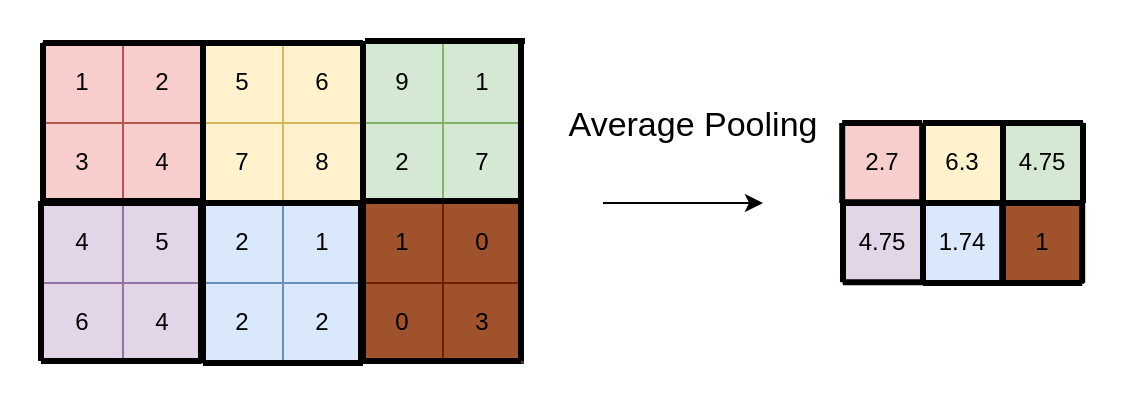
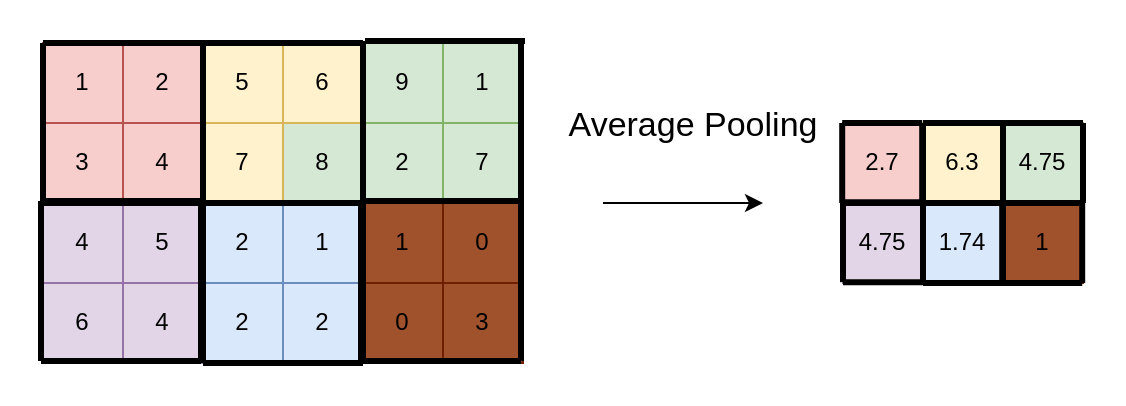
(323, 163) -> (323, 163)
